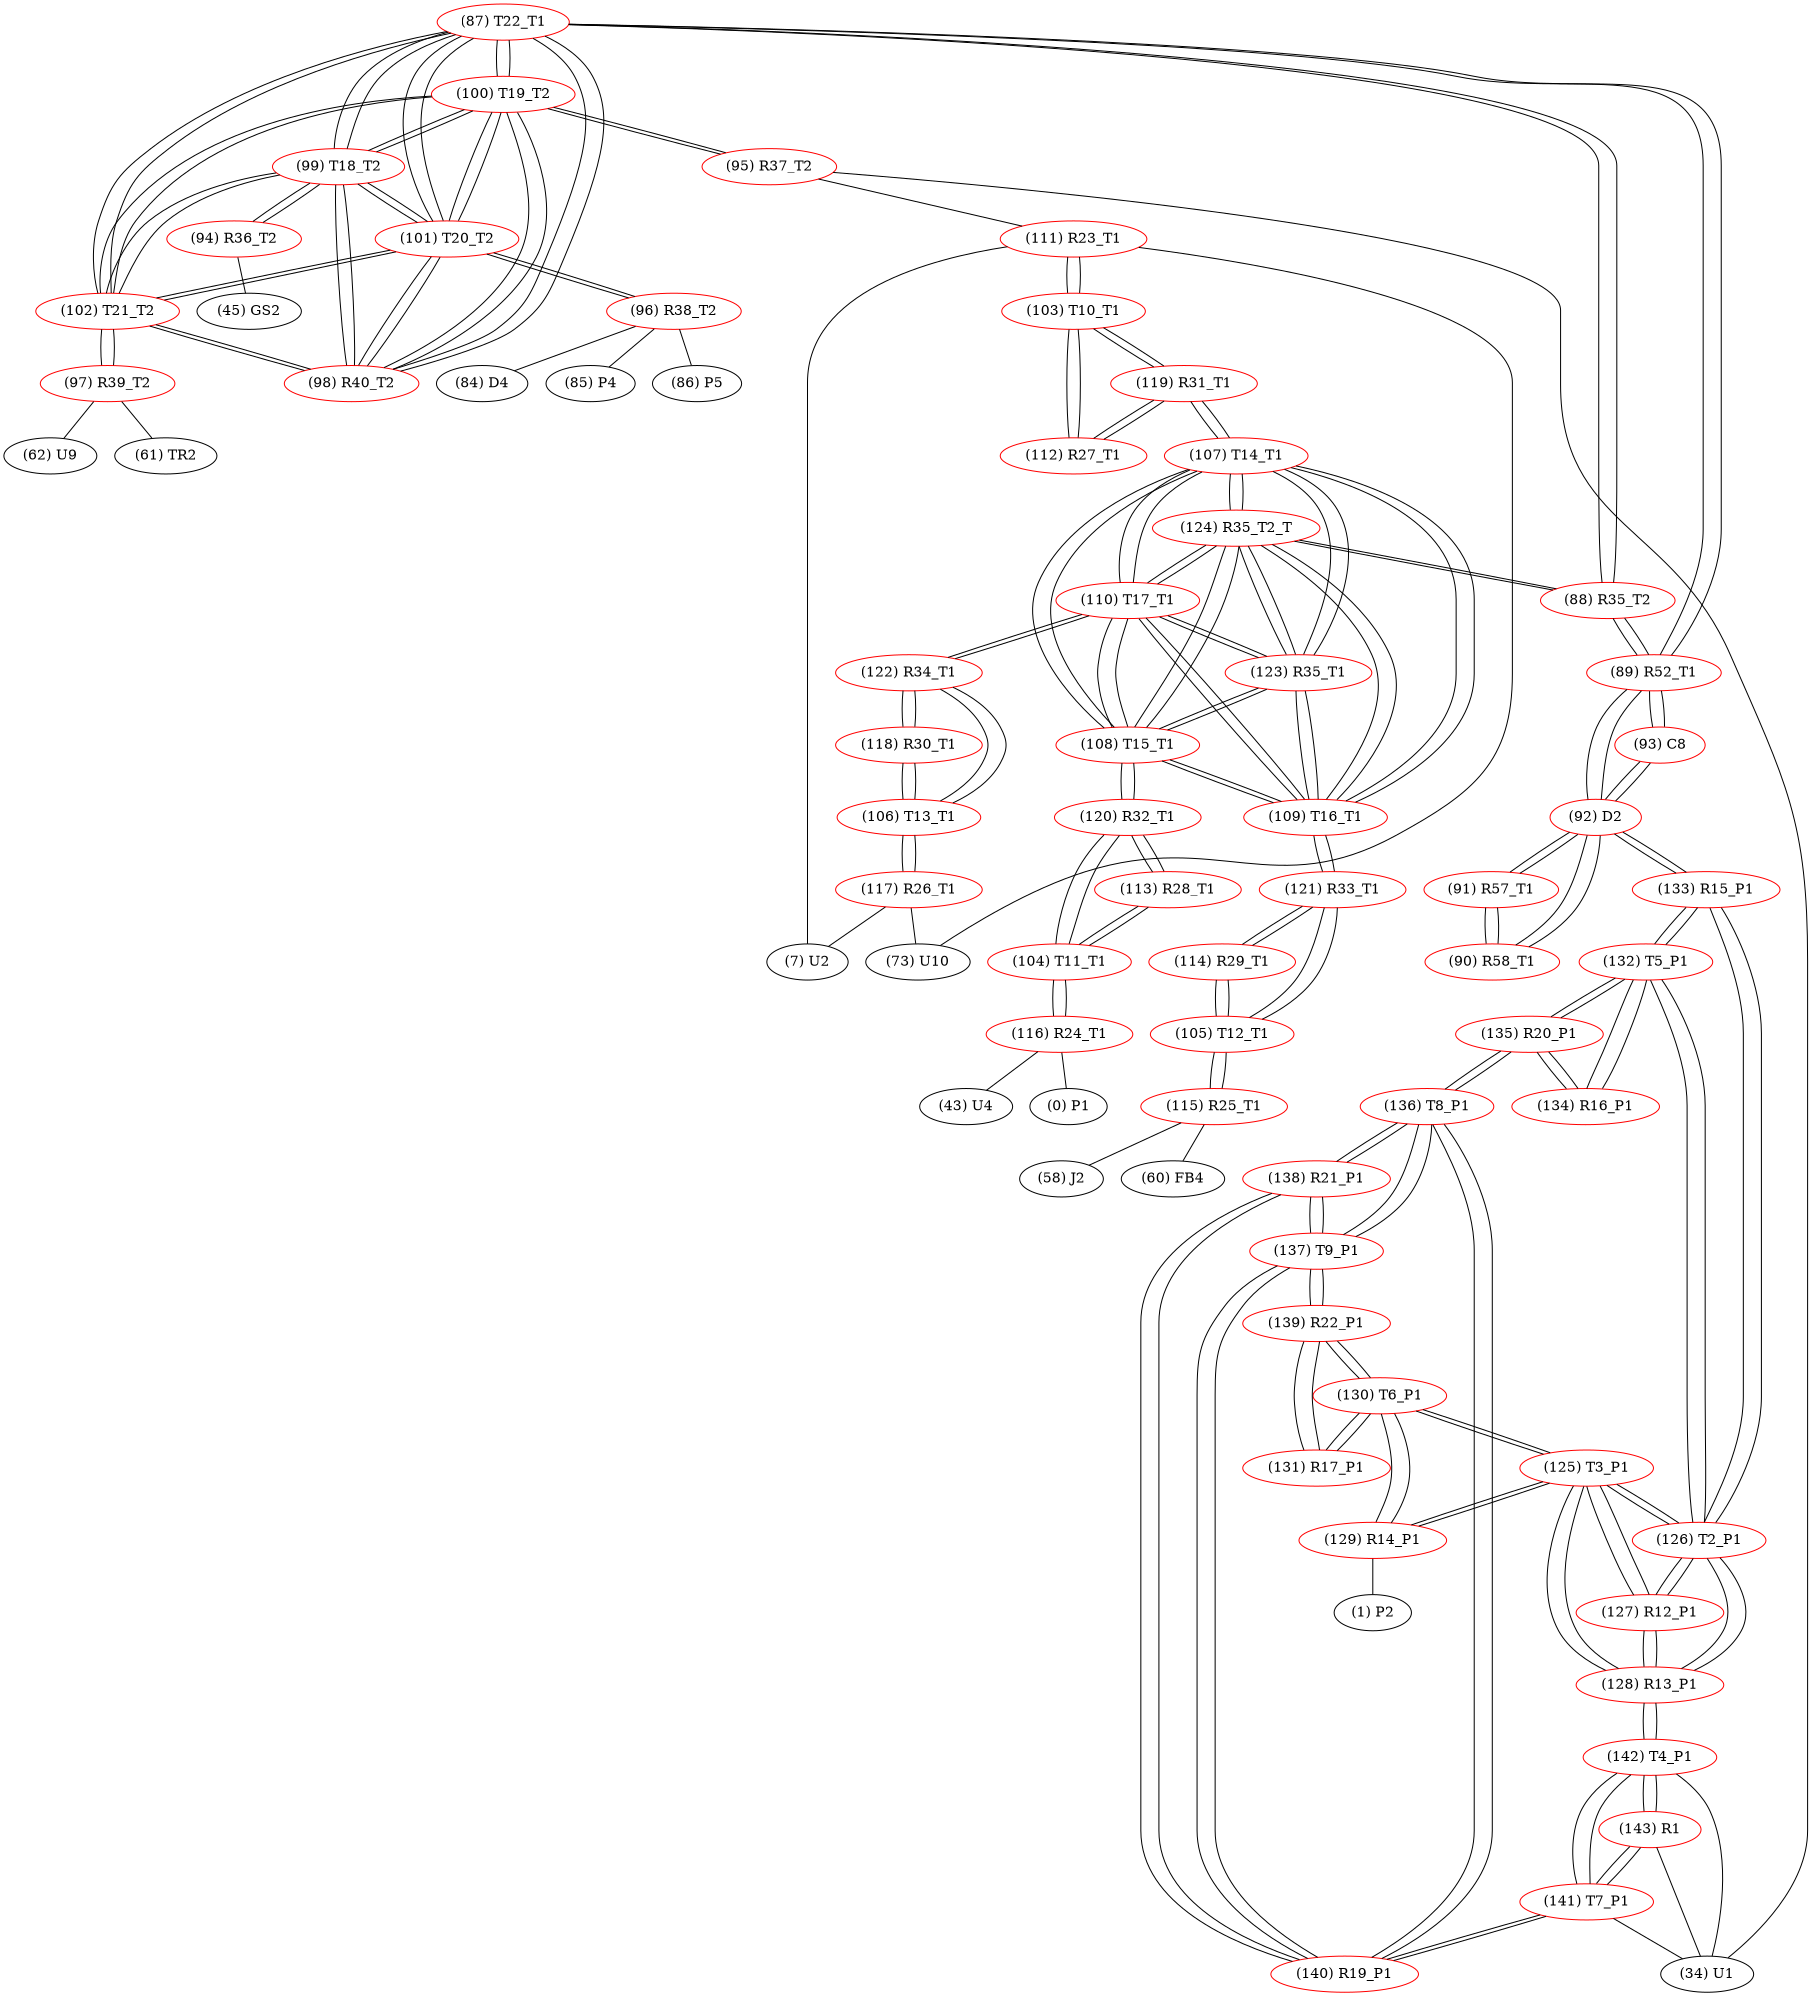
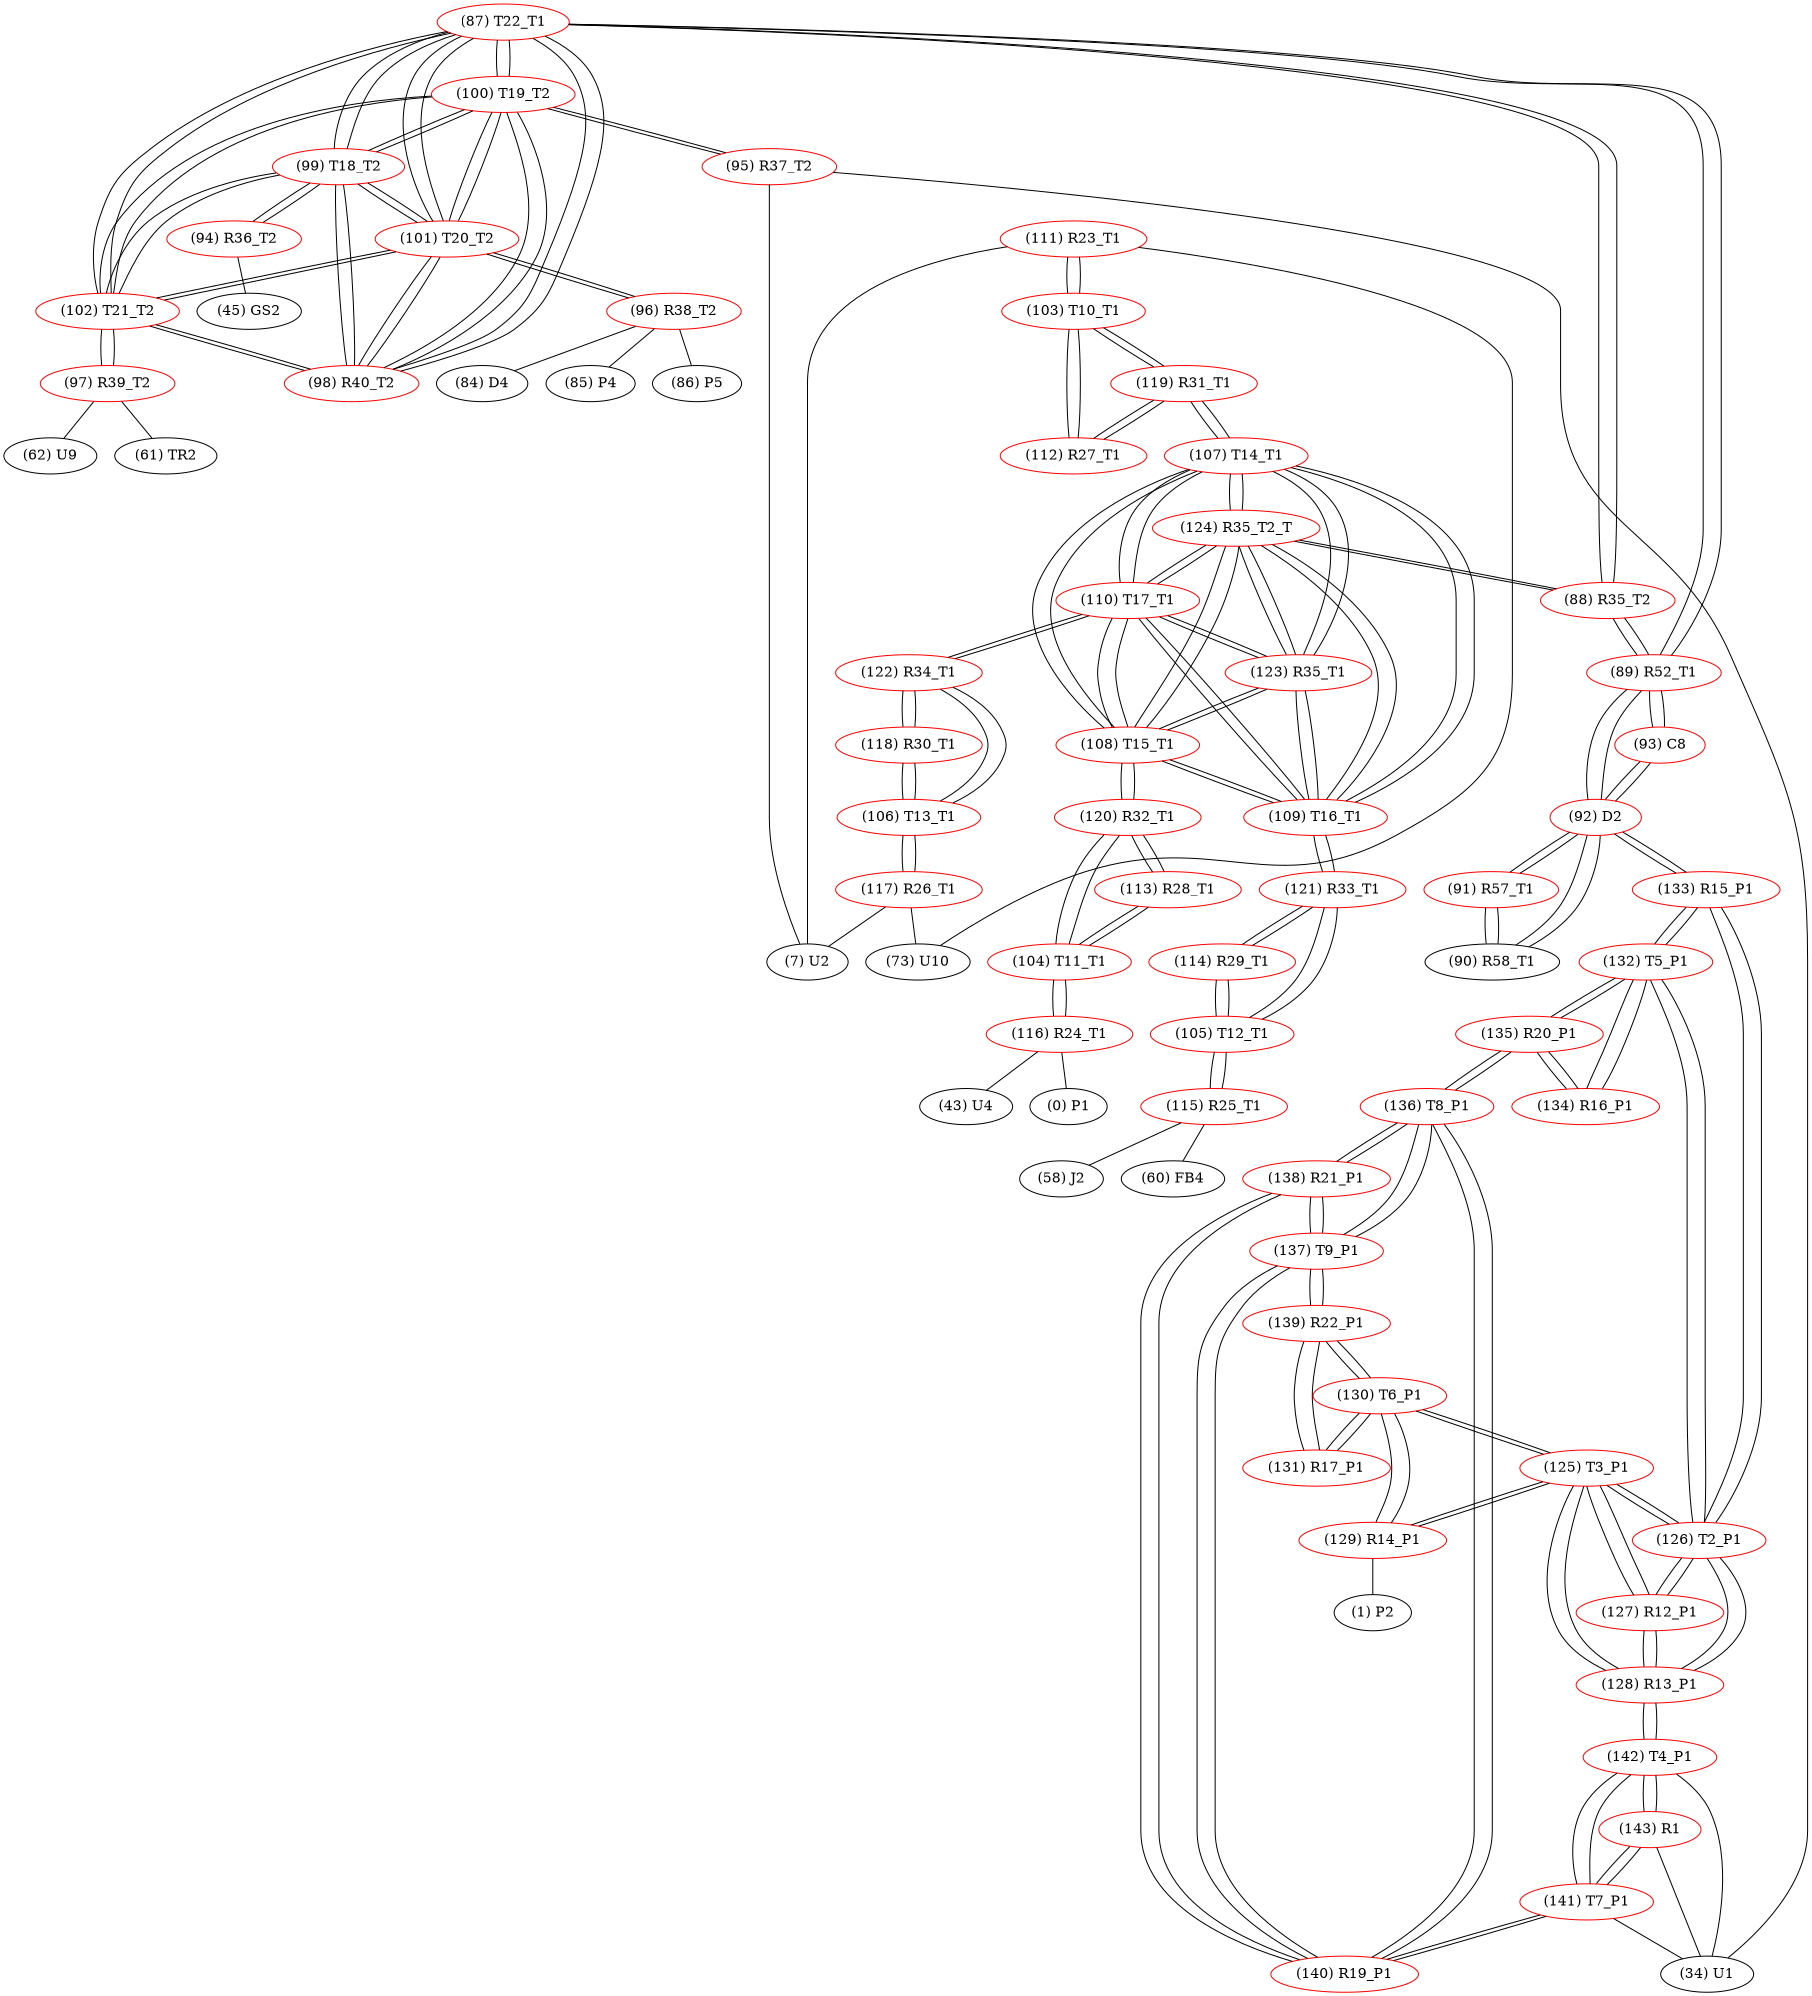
(920, 203) -> (769, 566)
(1492, 962) -> (1492, 962)
